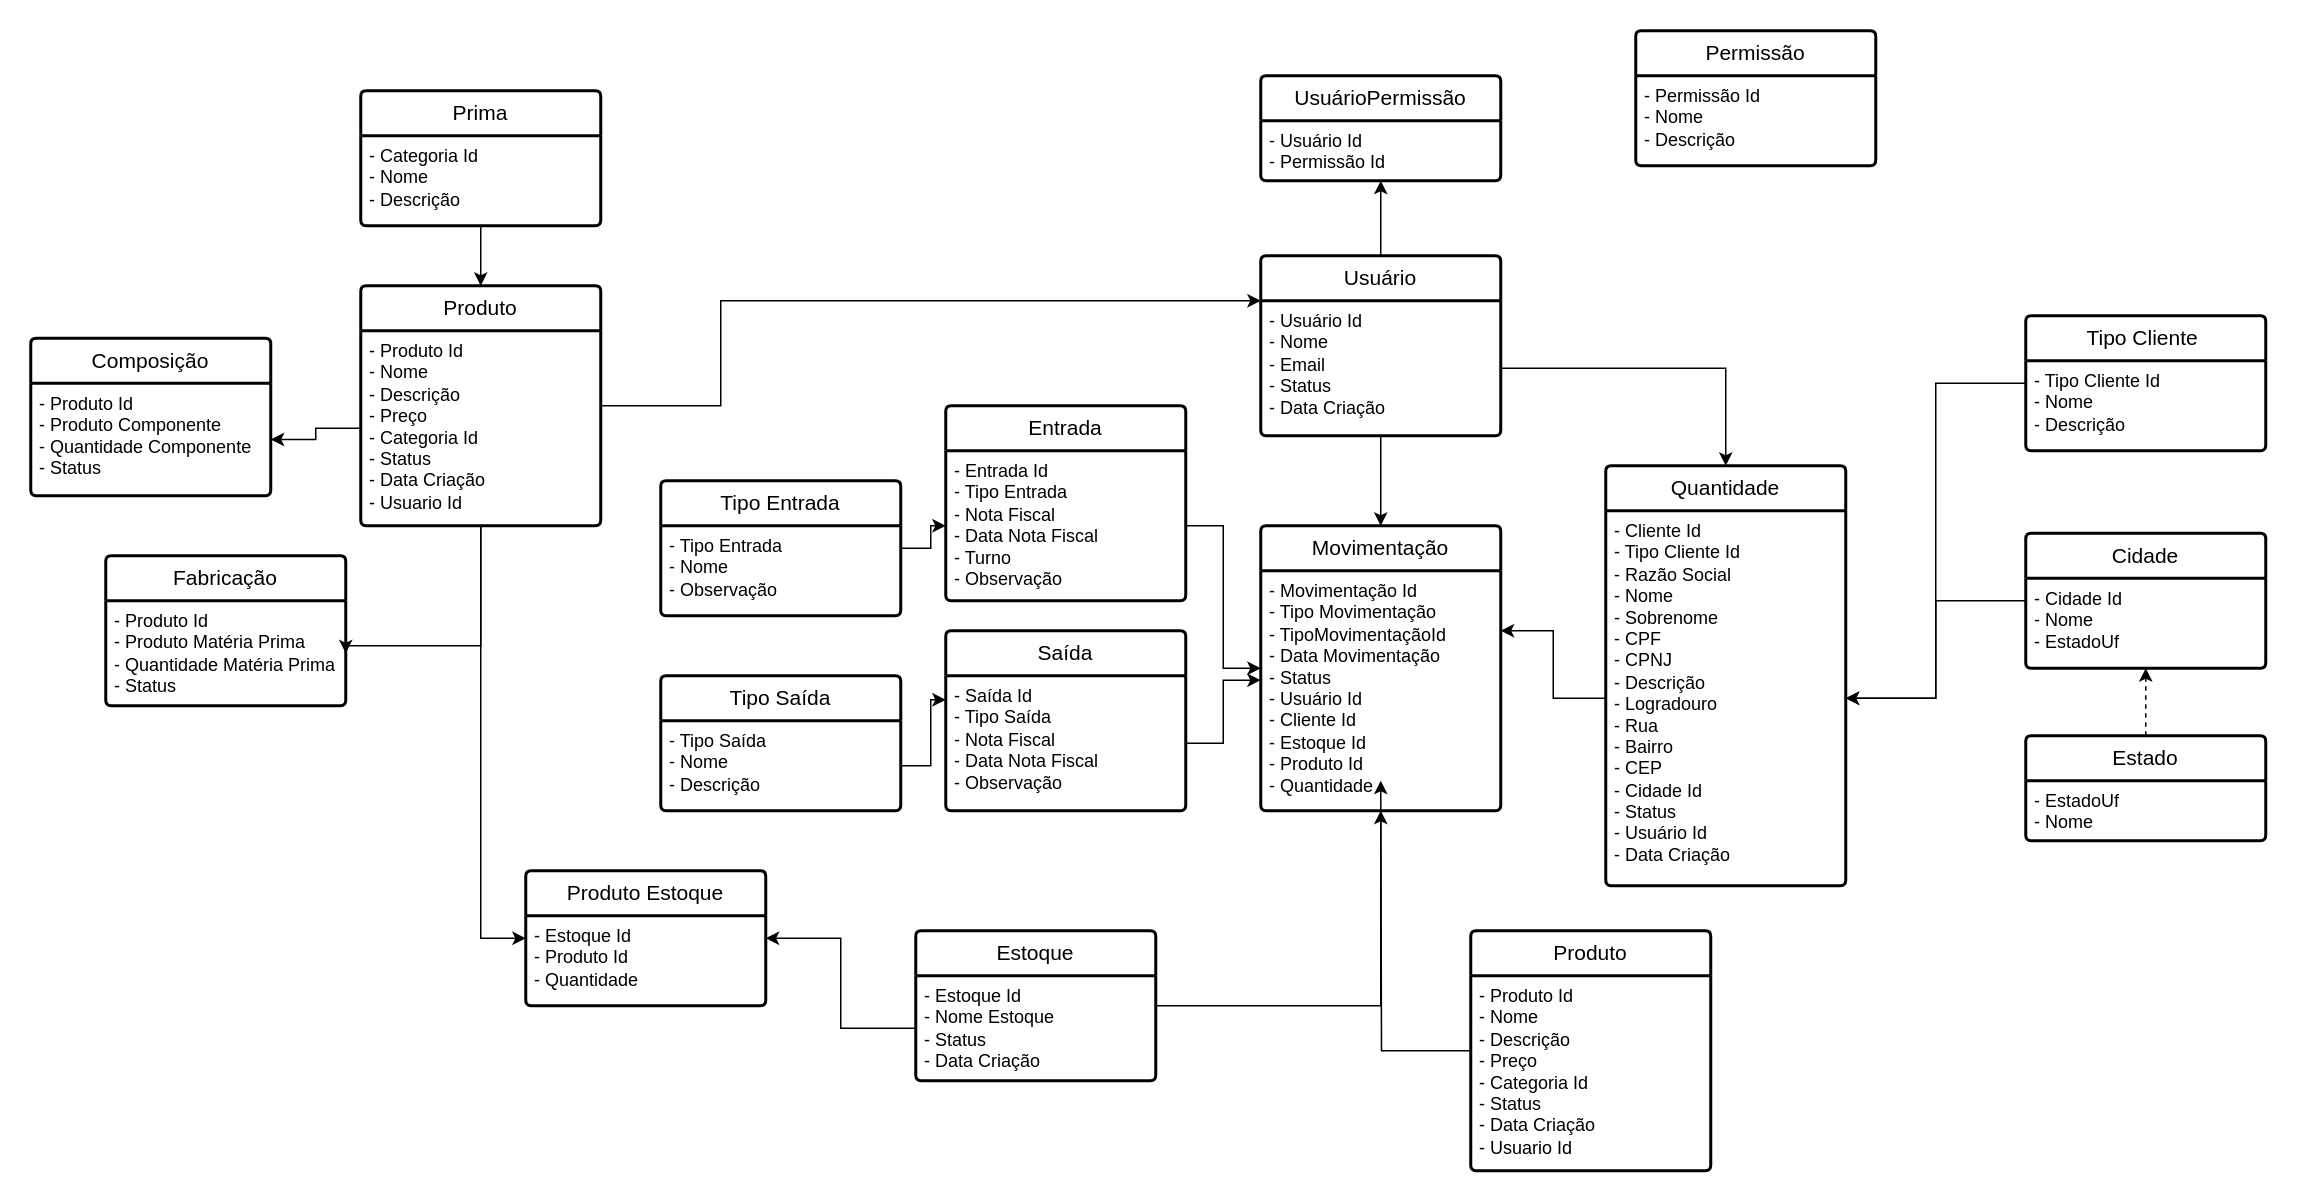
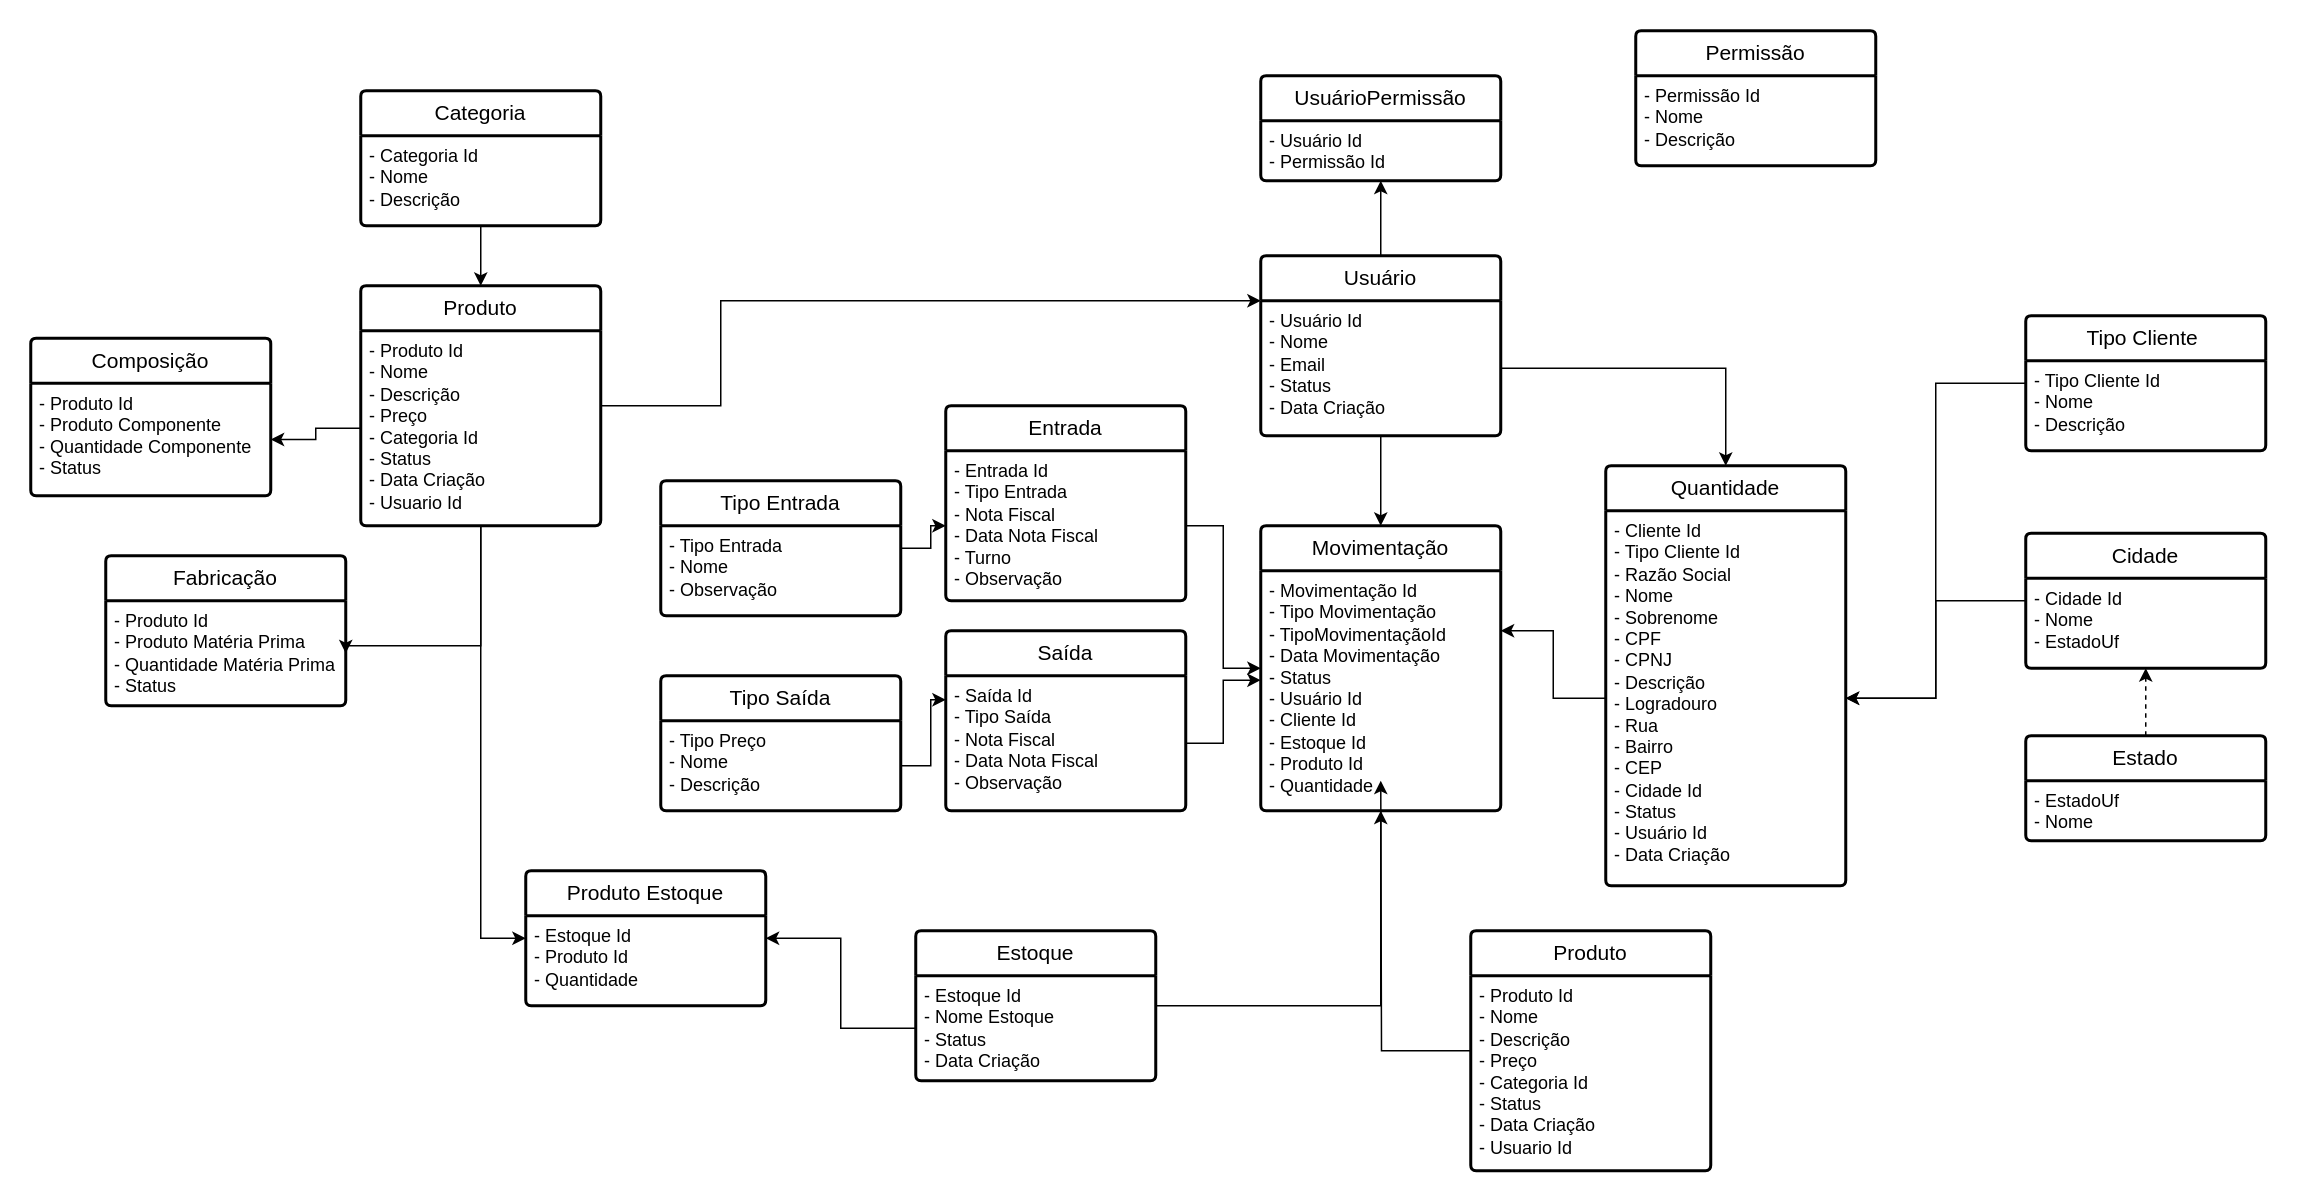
(481, 113) -> (481, 113)
(723, 764) -> (723, 764)
